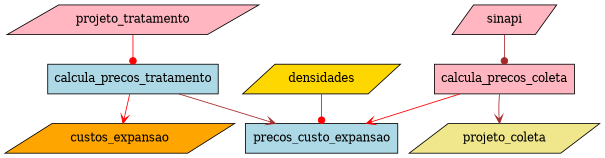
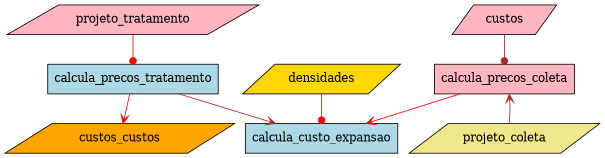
(504, 20) -> (504, 20)
(499, 105) -> (510, 113)
(120, 138) -> (120, 138)
(322, 138) -> (322, 138)
